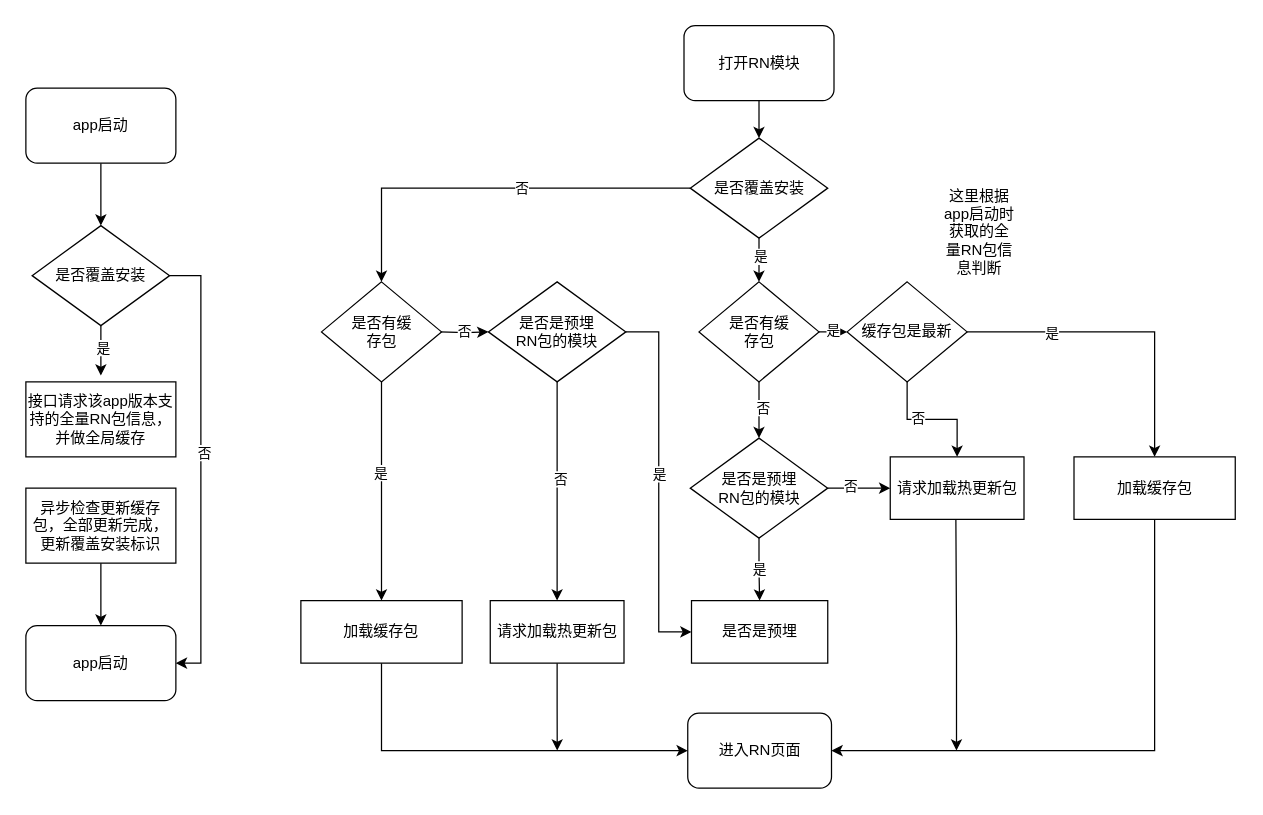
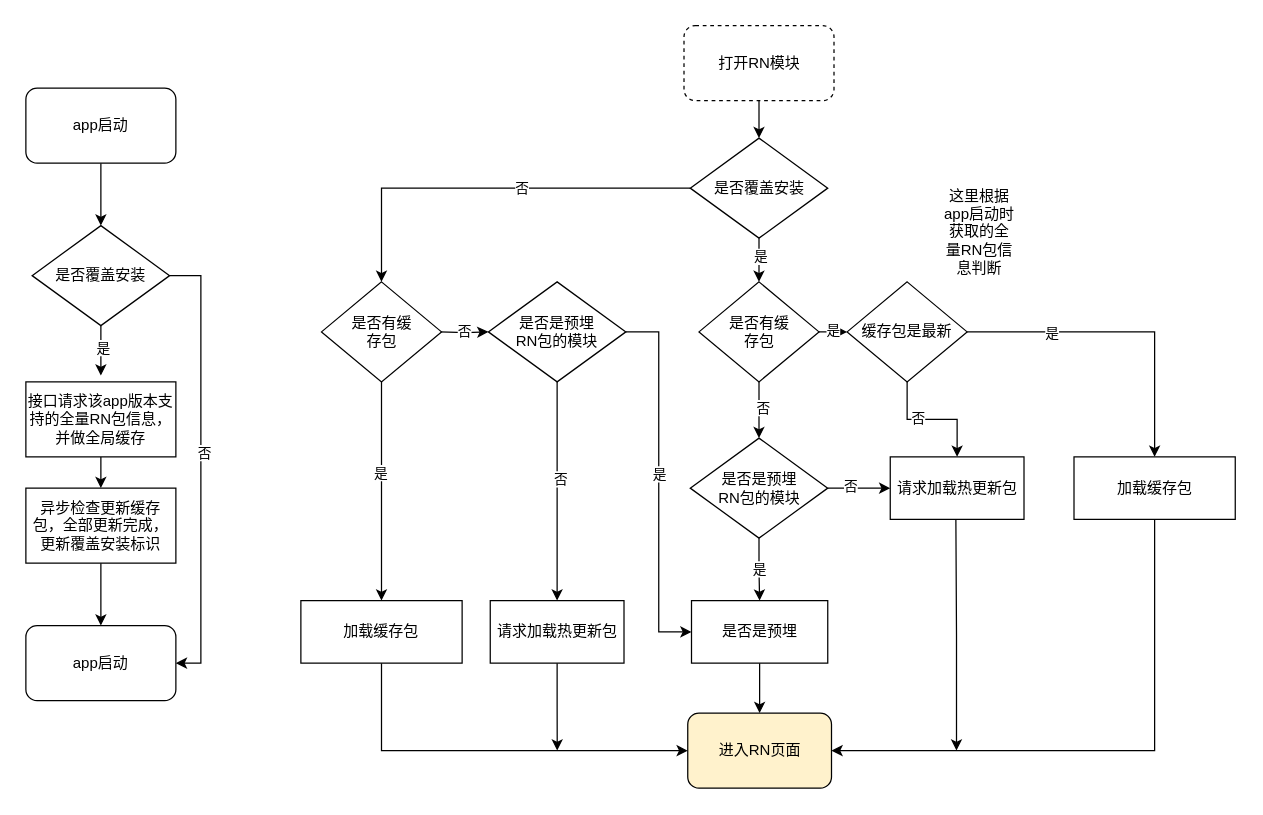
(759, 63) -> (759, 63)
none -> (101, 477)
none -> (759, 684)
(759, 751) -> (759, 751)
